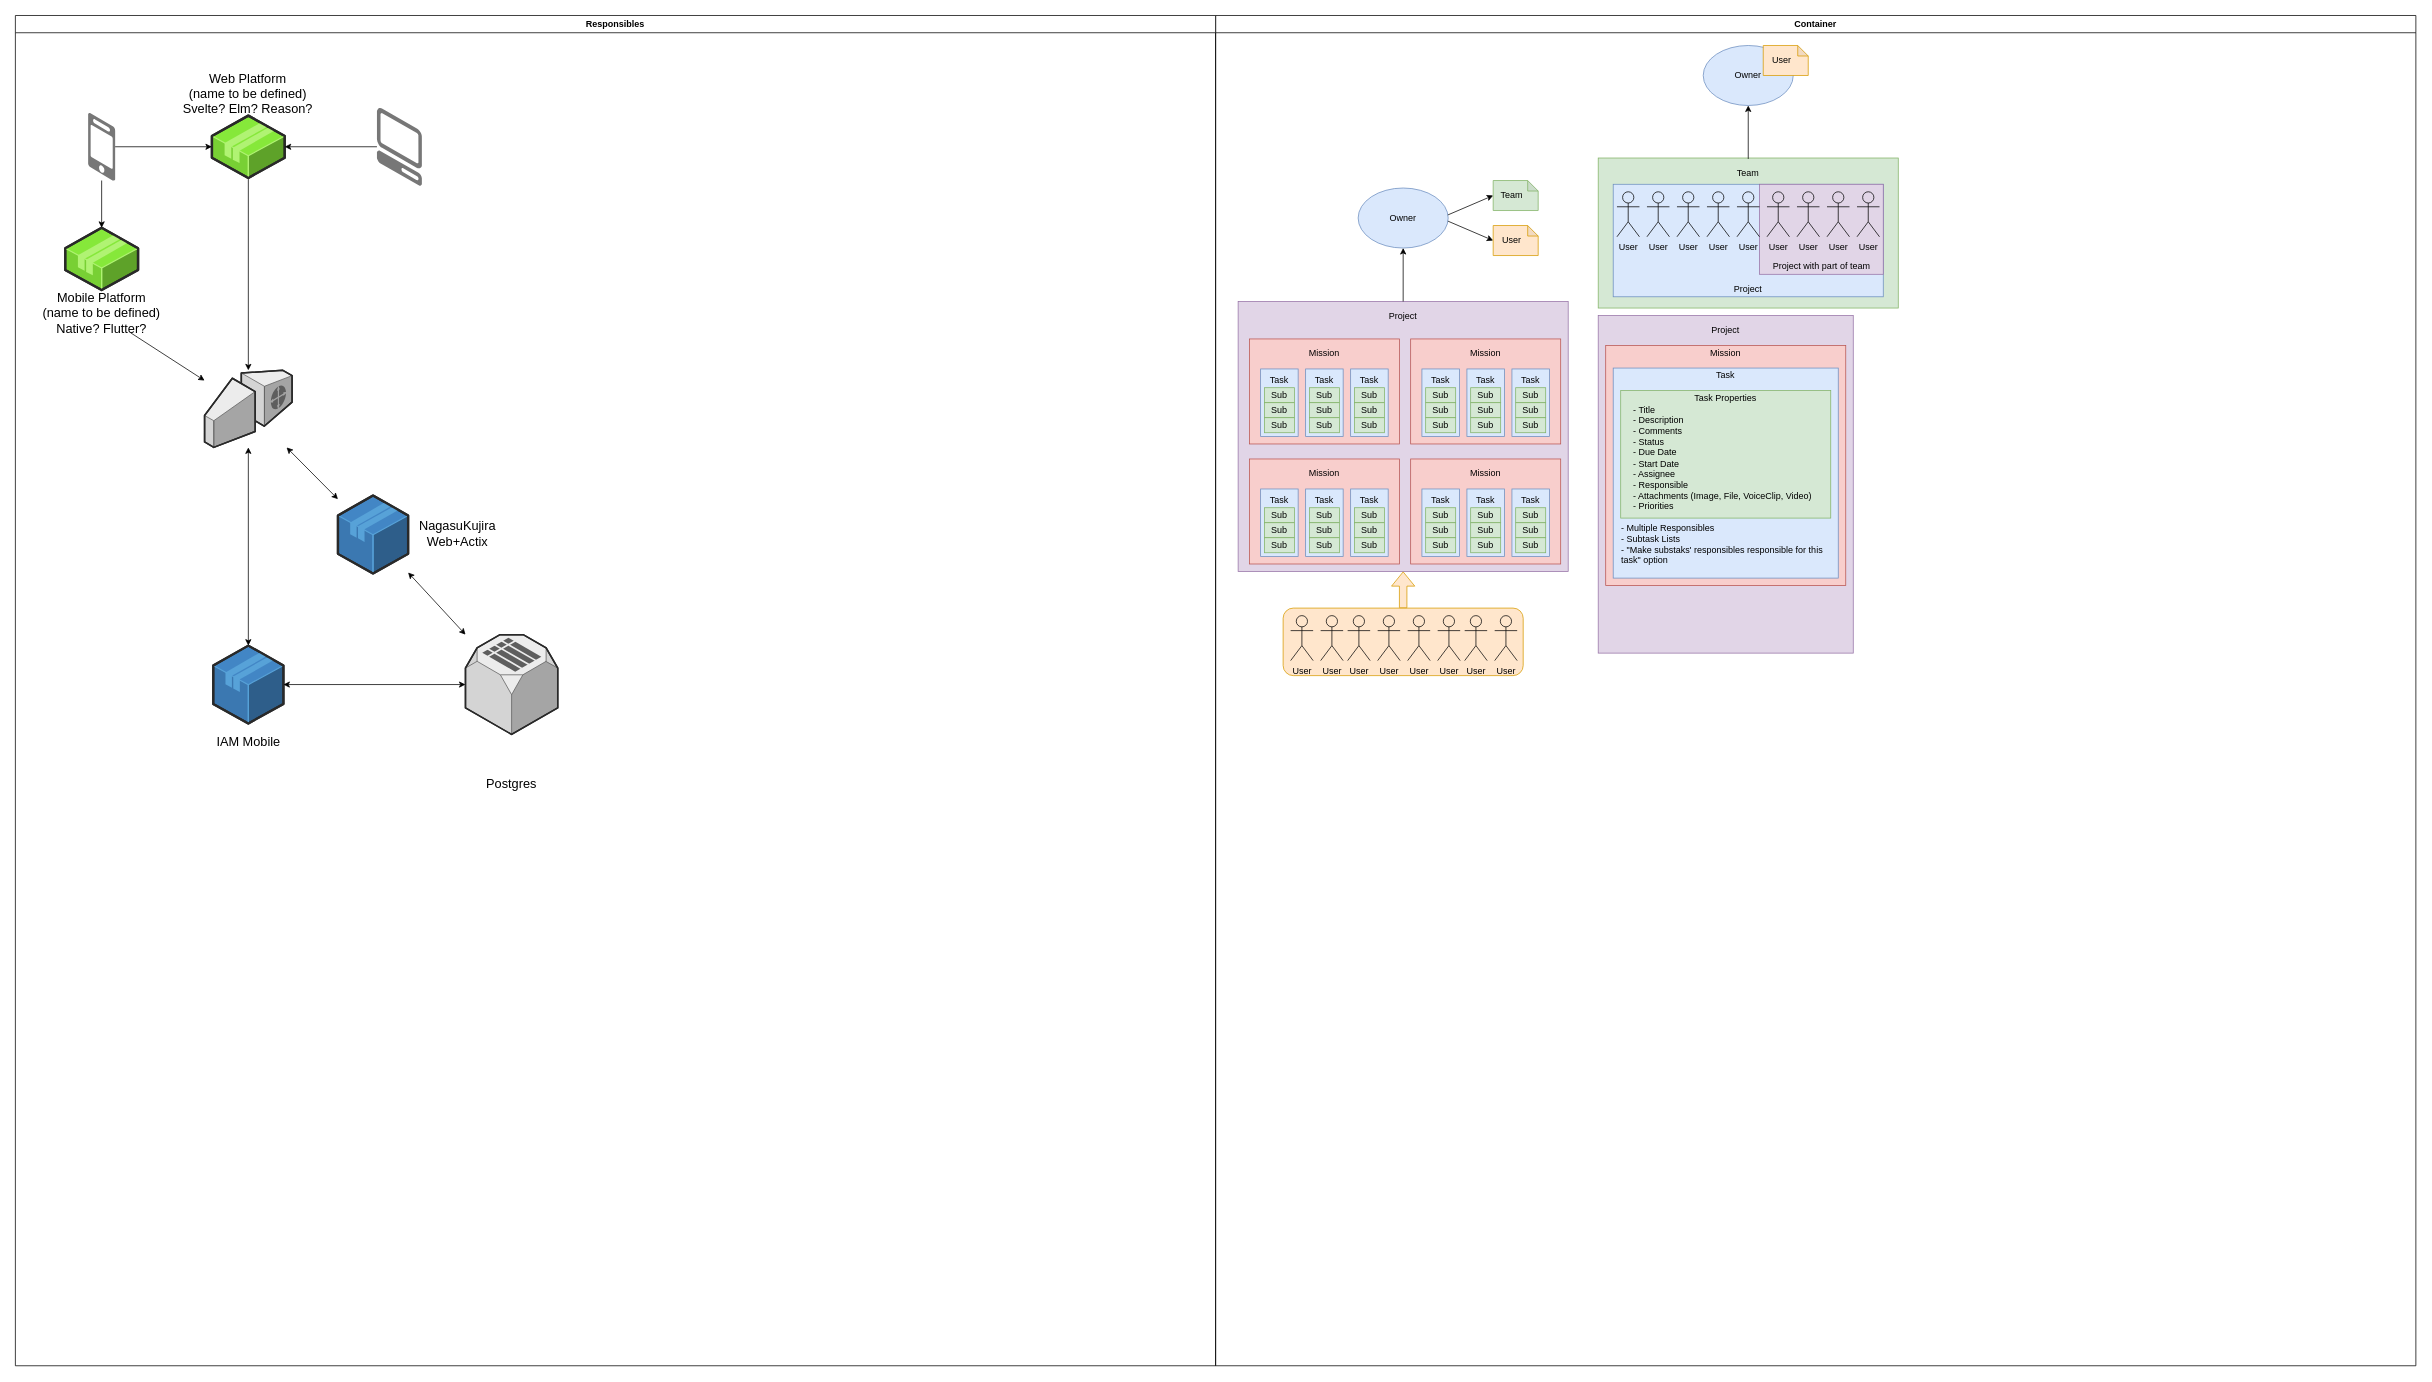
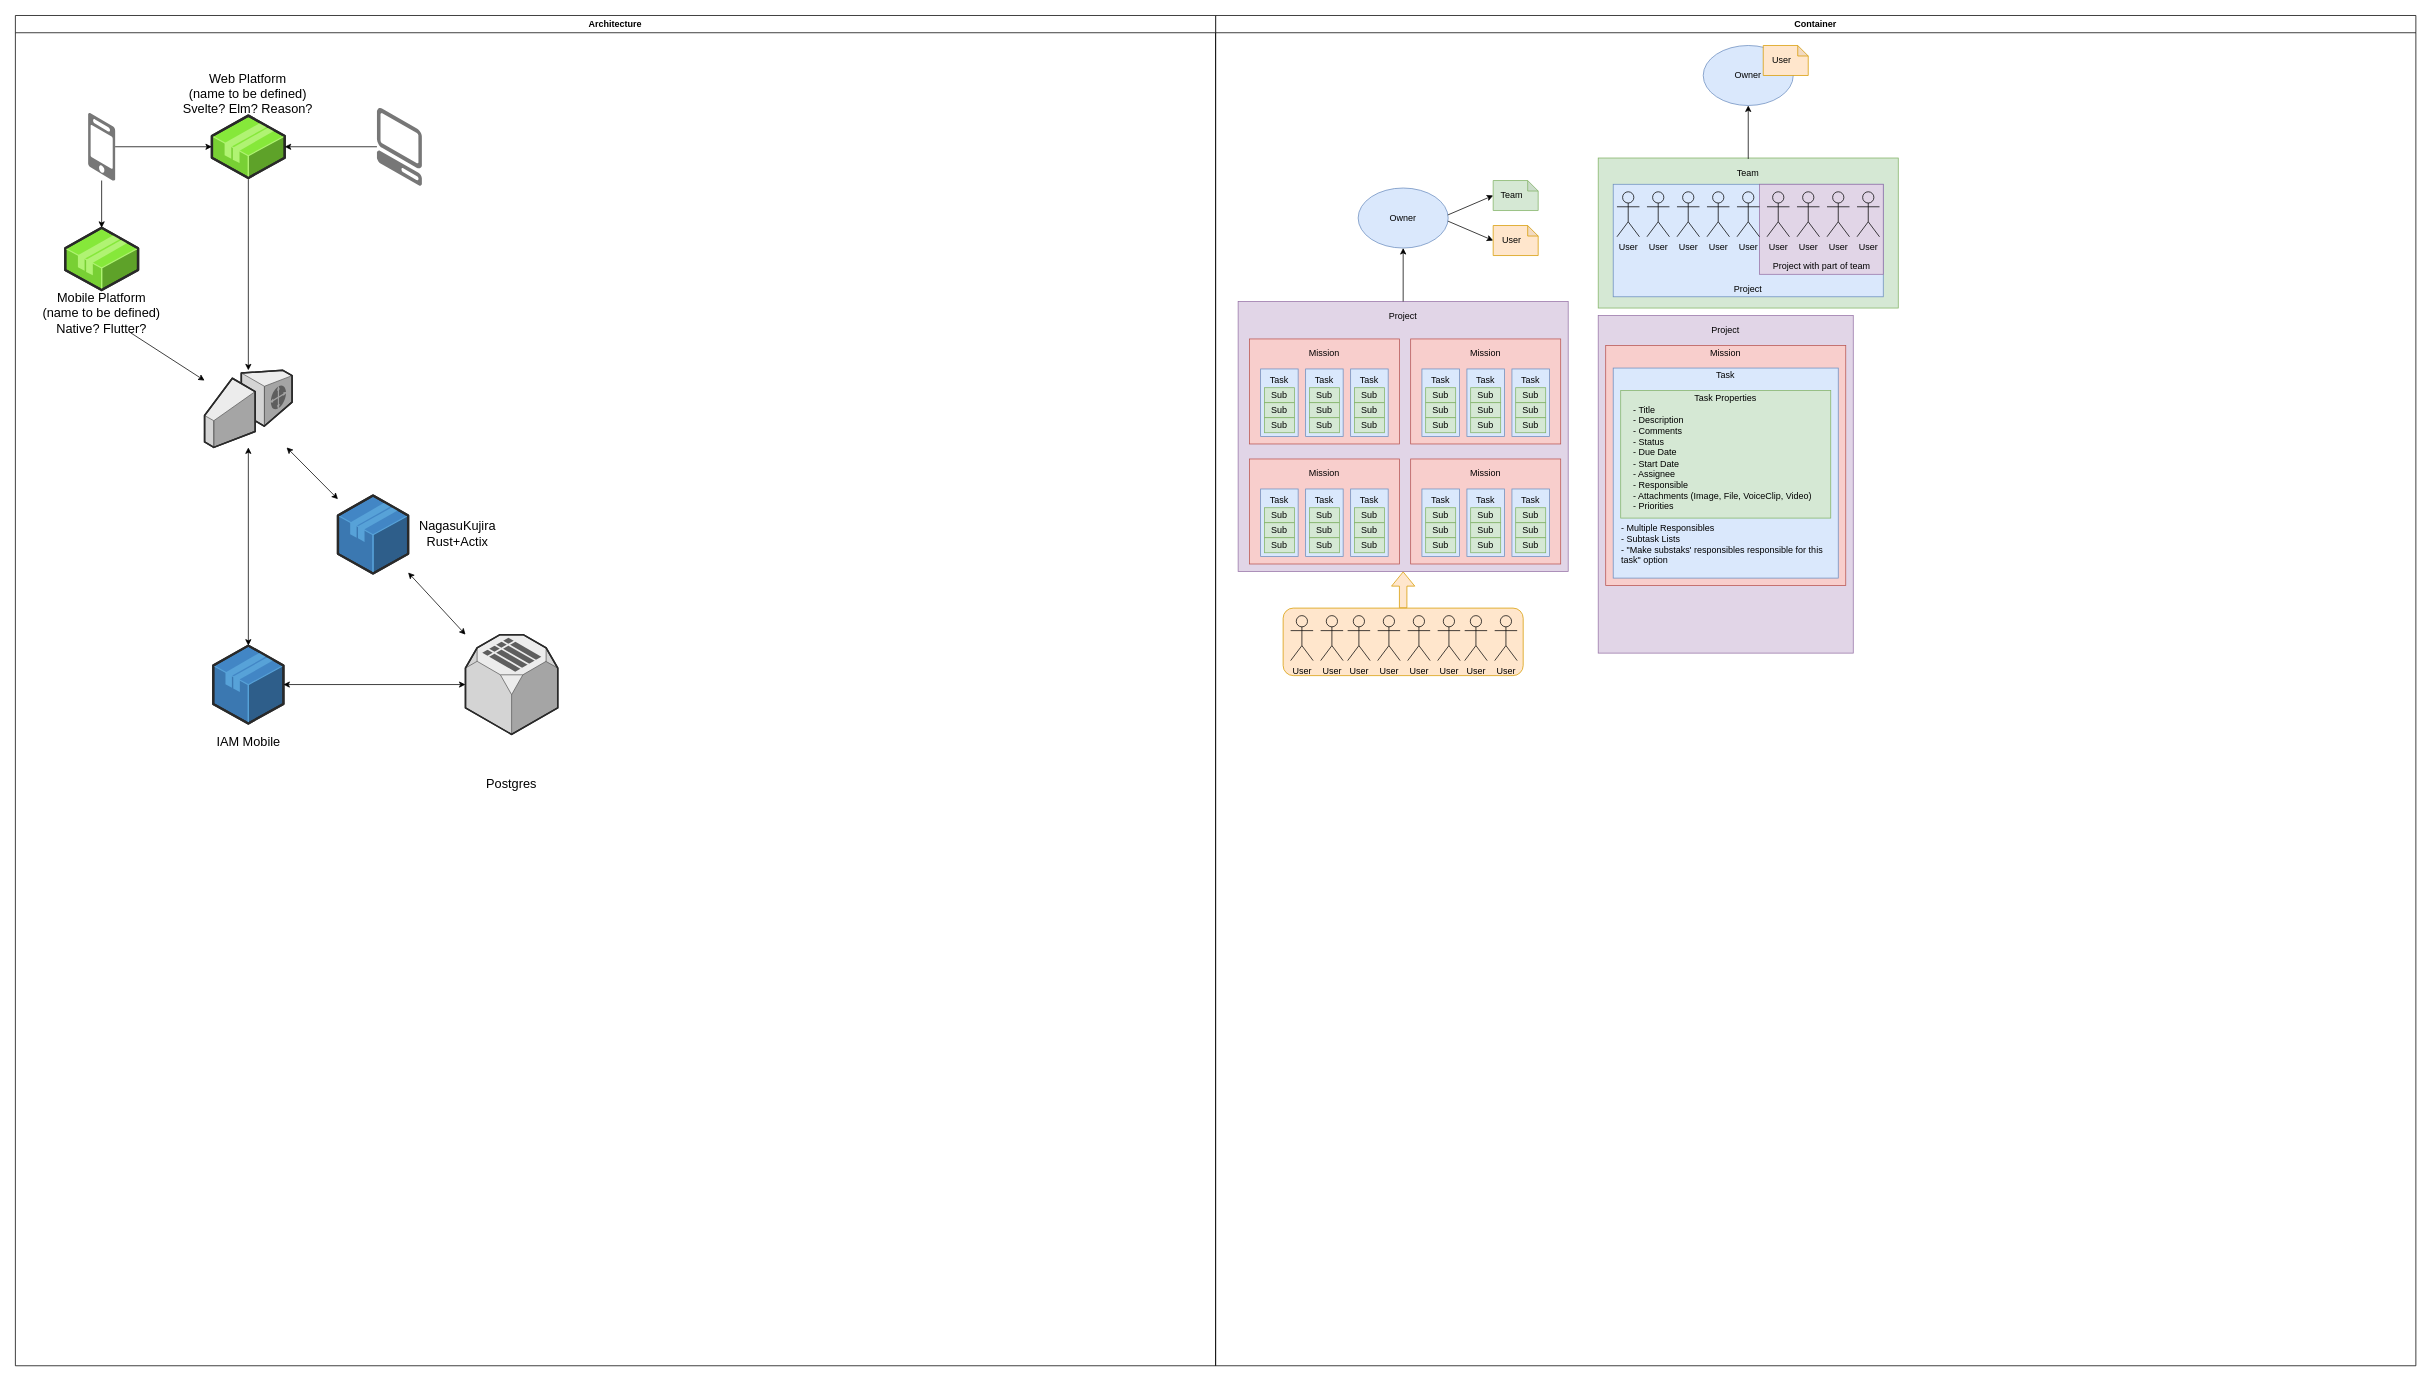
(615, 24) -> (615, 24)
(458, 534) -> (458, 534)
